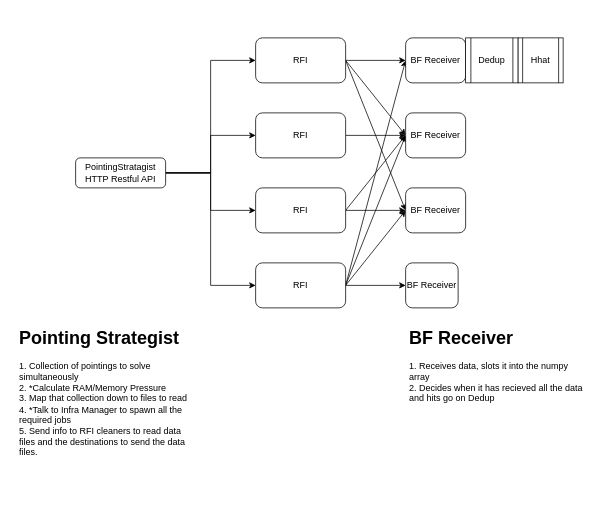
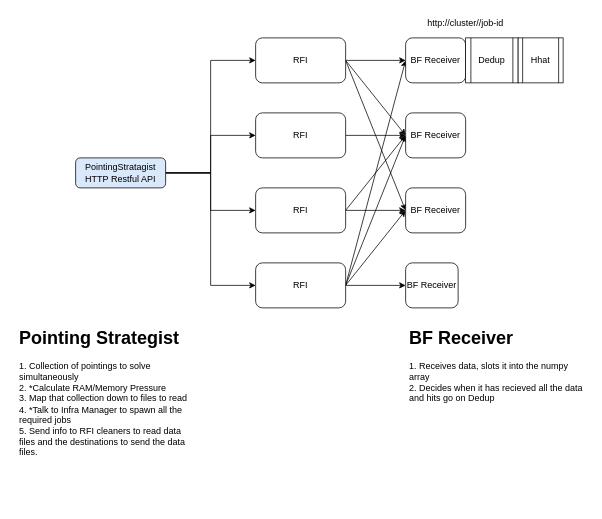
none -> (465, 23)
(120, 173) -> (120, 173)
